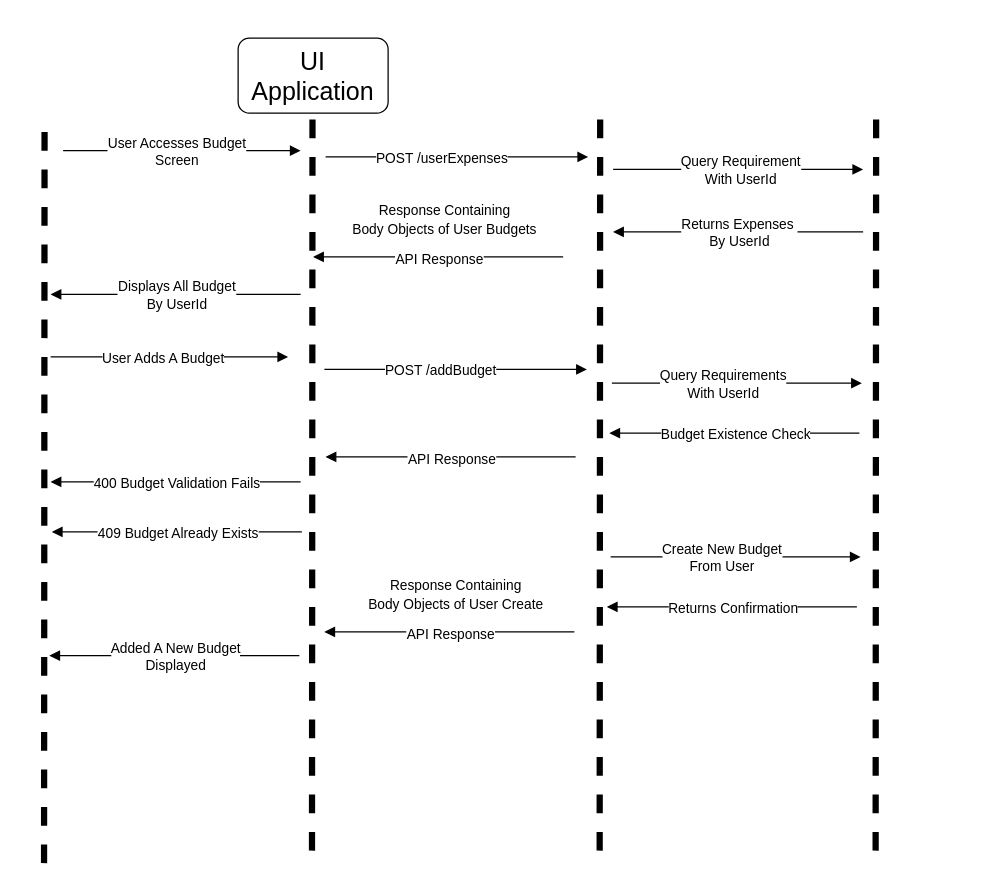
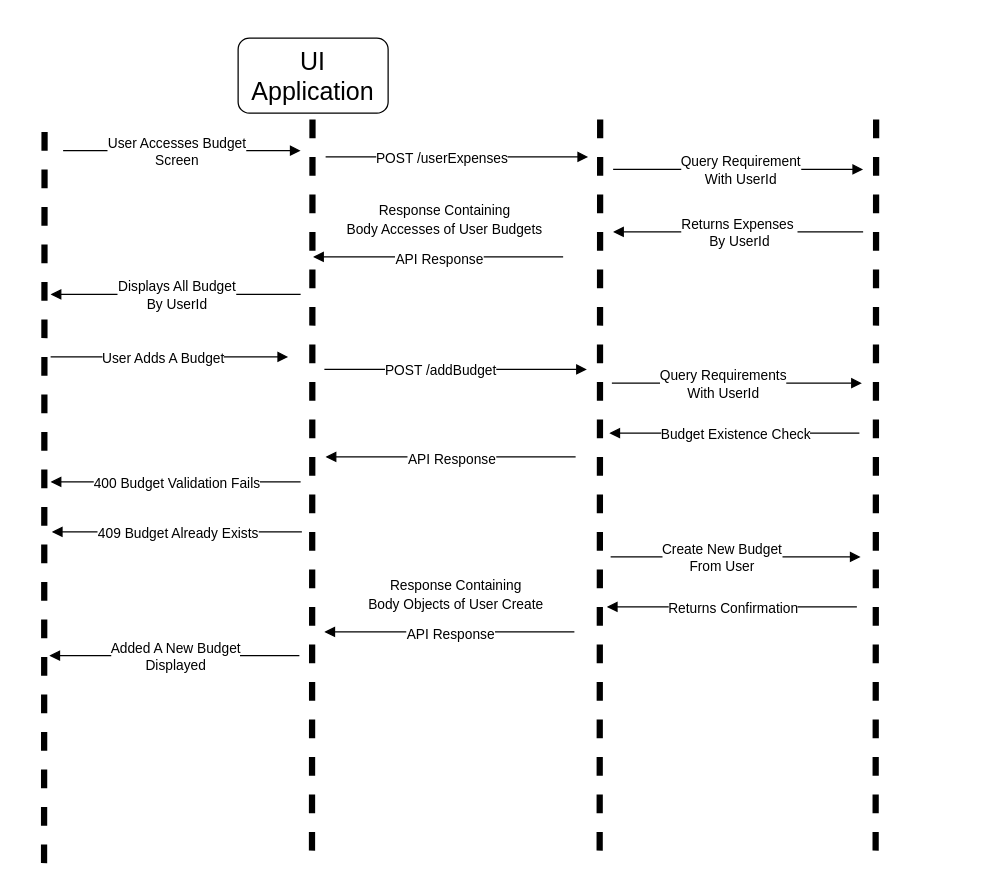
(445, 219) -> (445, 219)
